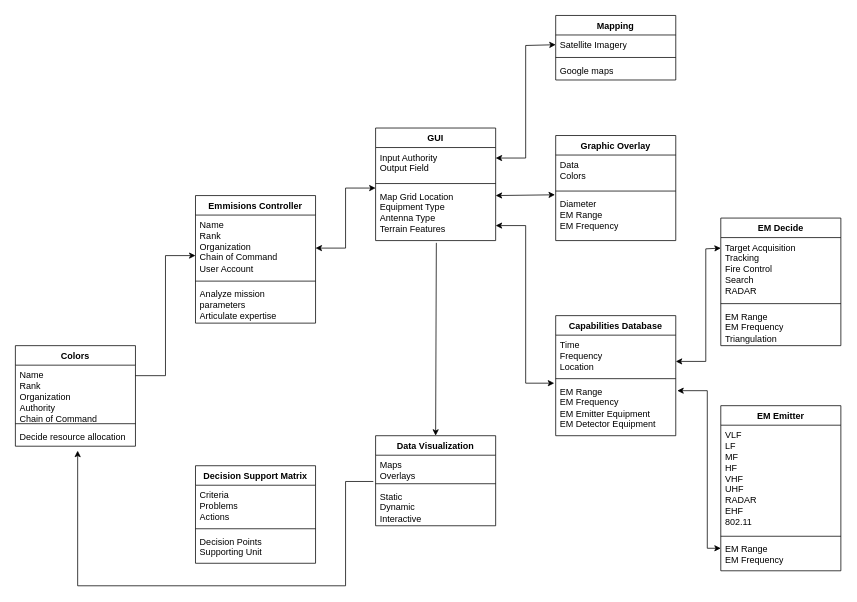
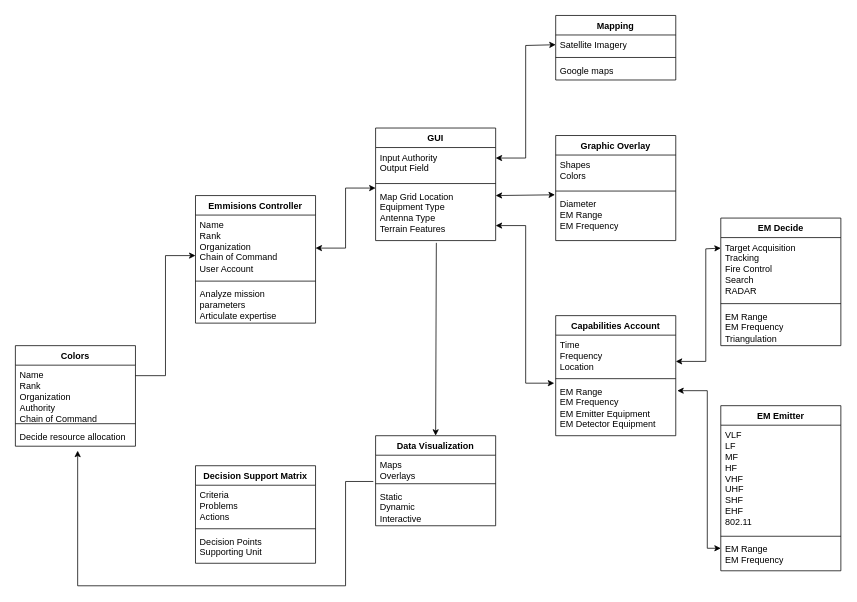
(574, 171) -> (575, 171)
(615, 326) -> (615, 326)
(739, 479) -> (739, 479)
